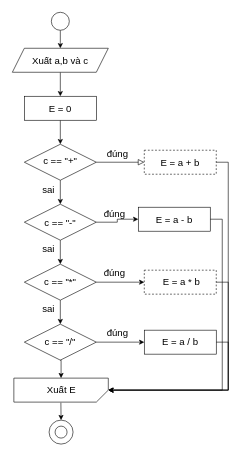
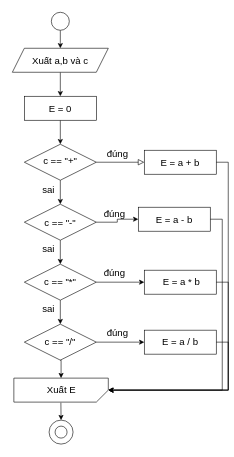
(180, 162) -> (180, 162)
(180, 282) -> (180, 282)
